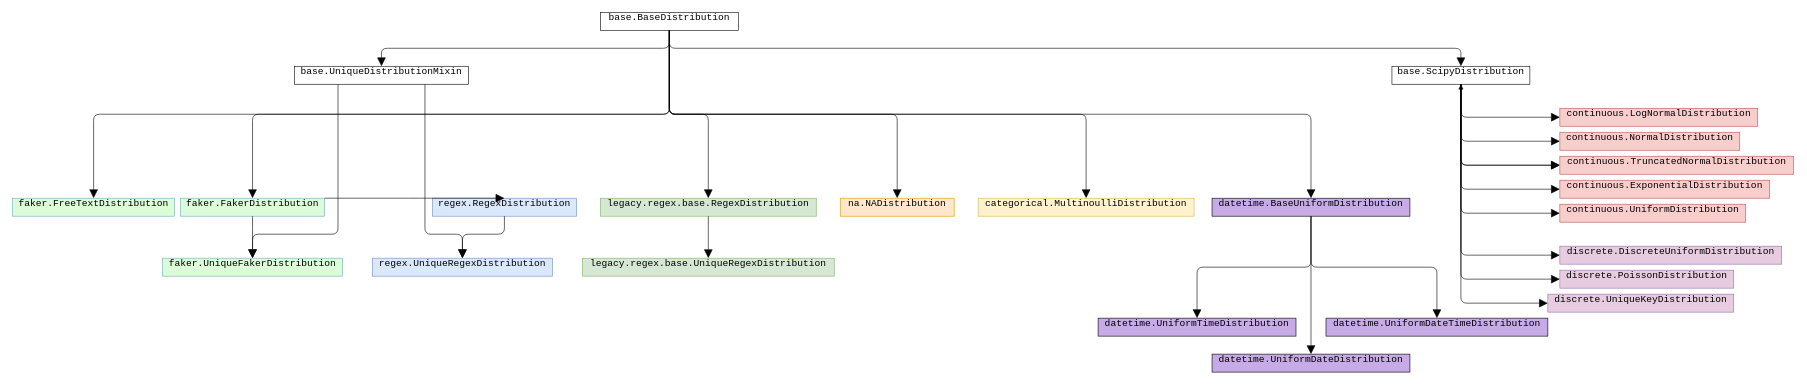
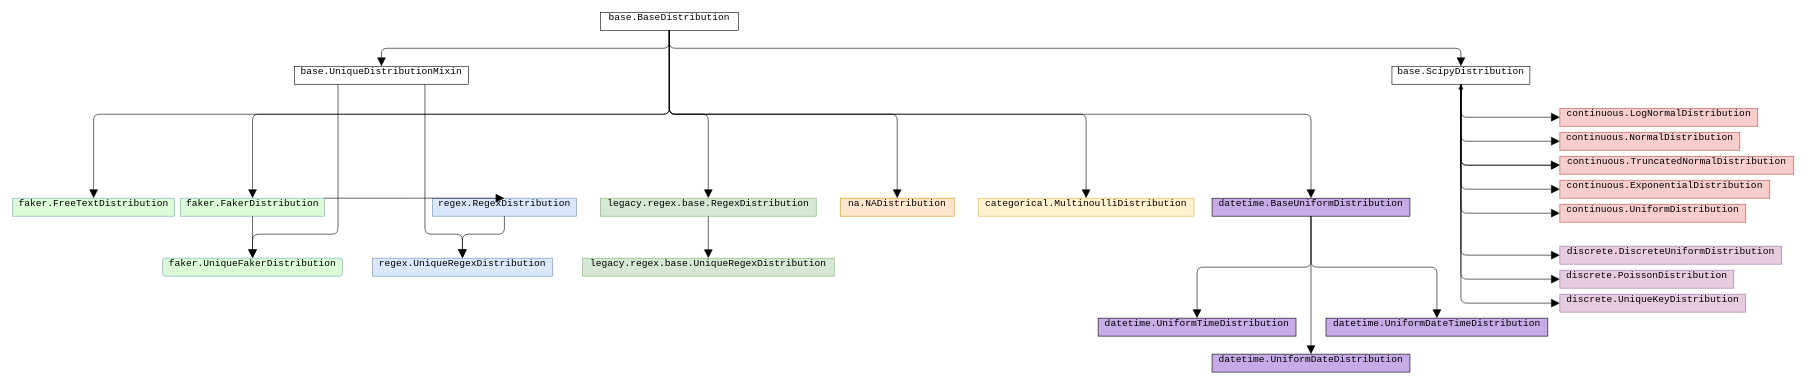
(252, 267) -> (252, 267)
(1641, 303) -> (1653, 303)
